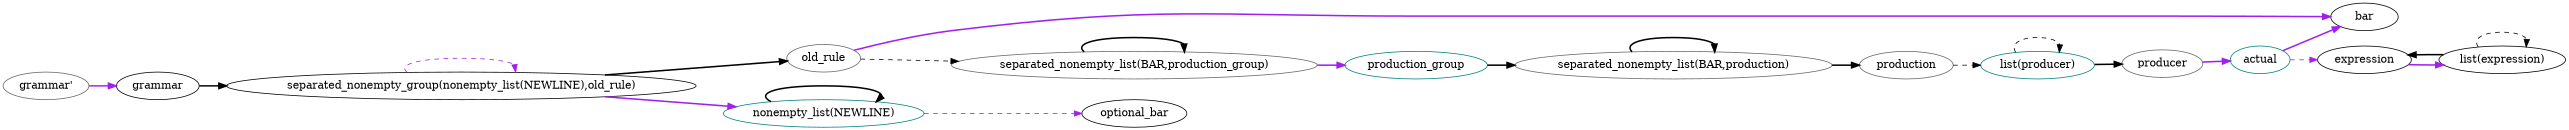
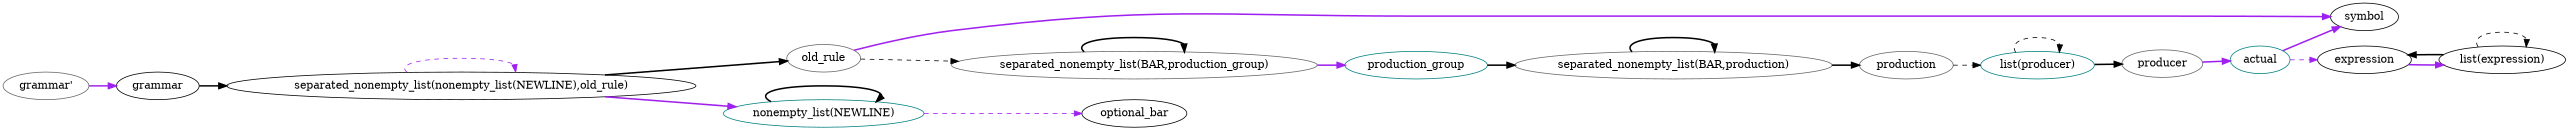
(2364, 17) -> (2364, 17)
(461, 86) -> (461, 86)
